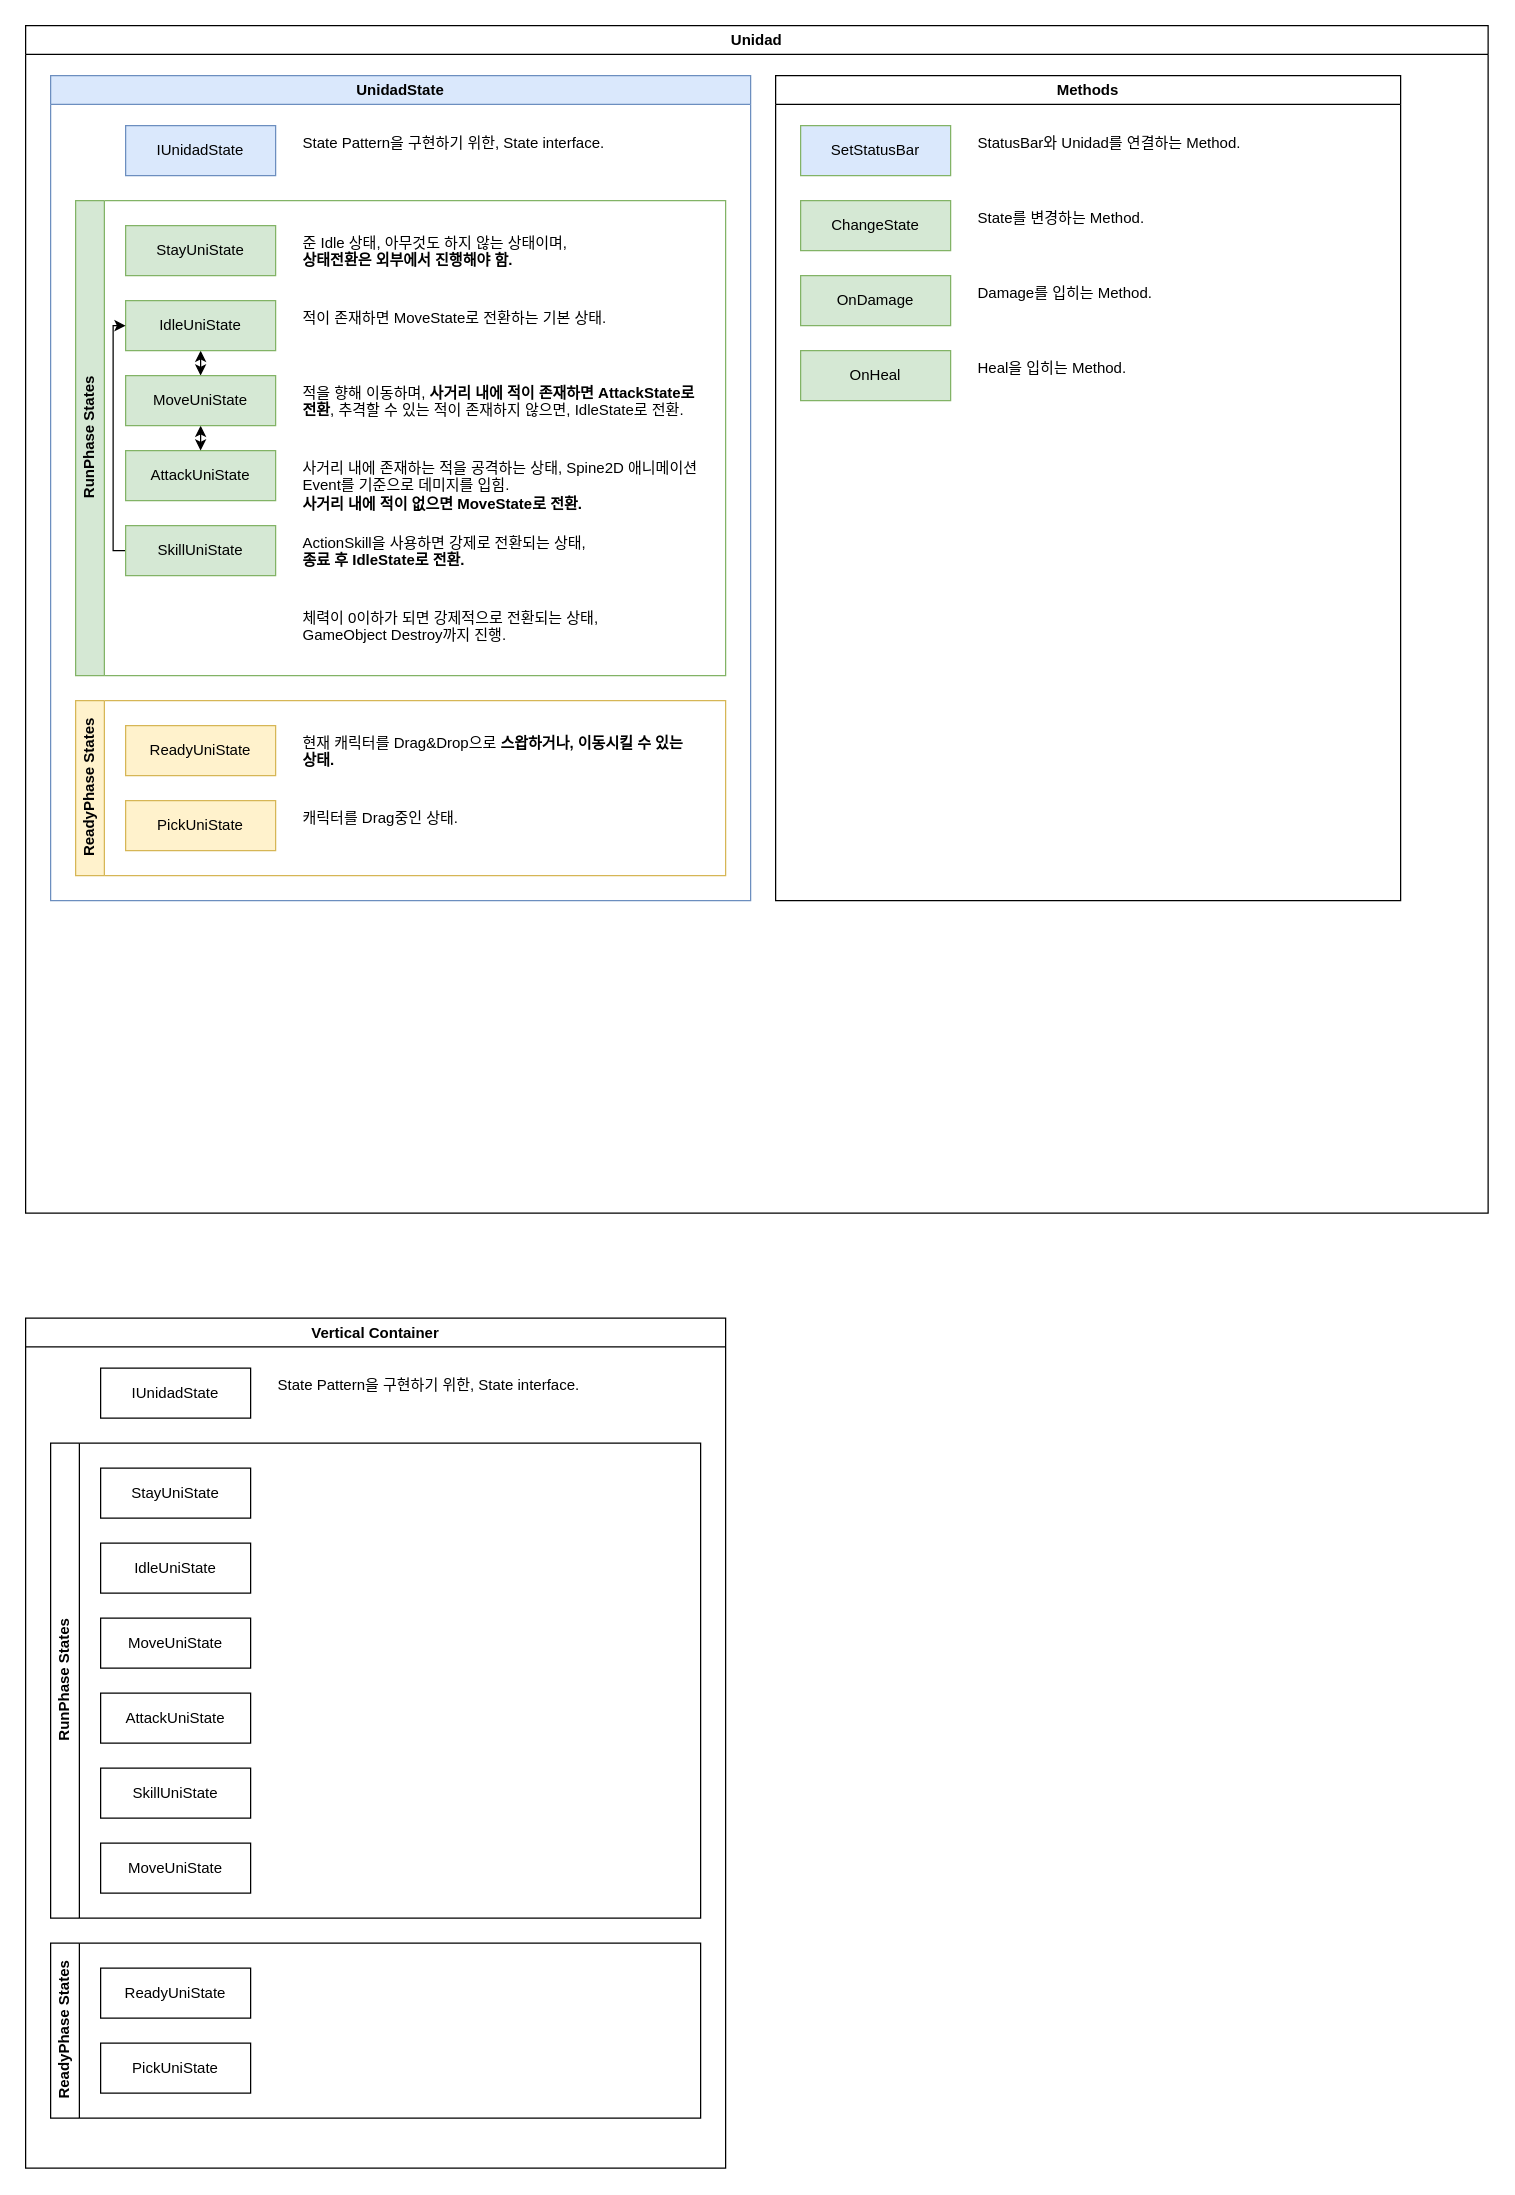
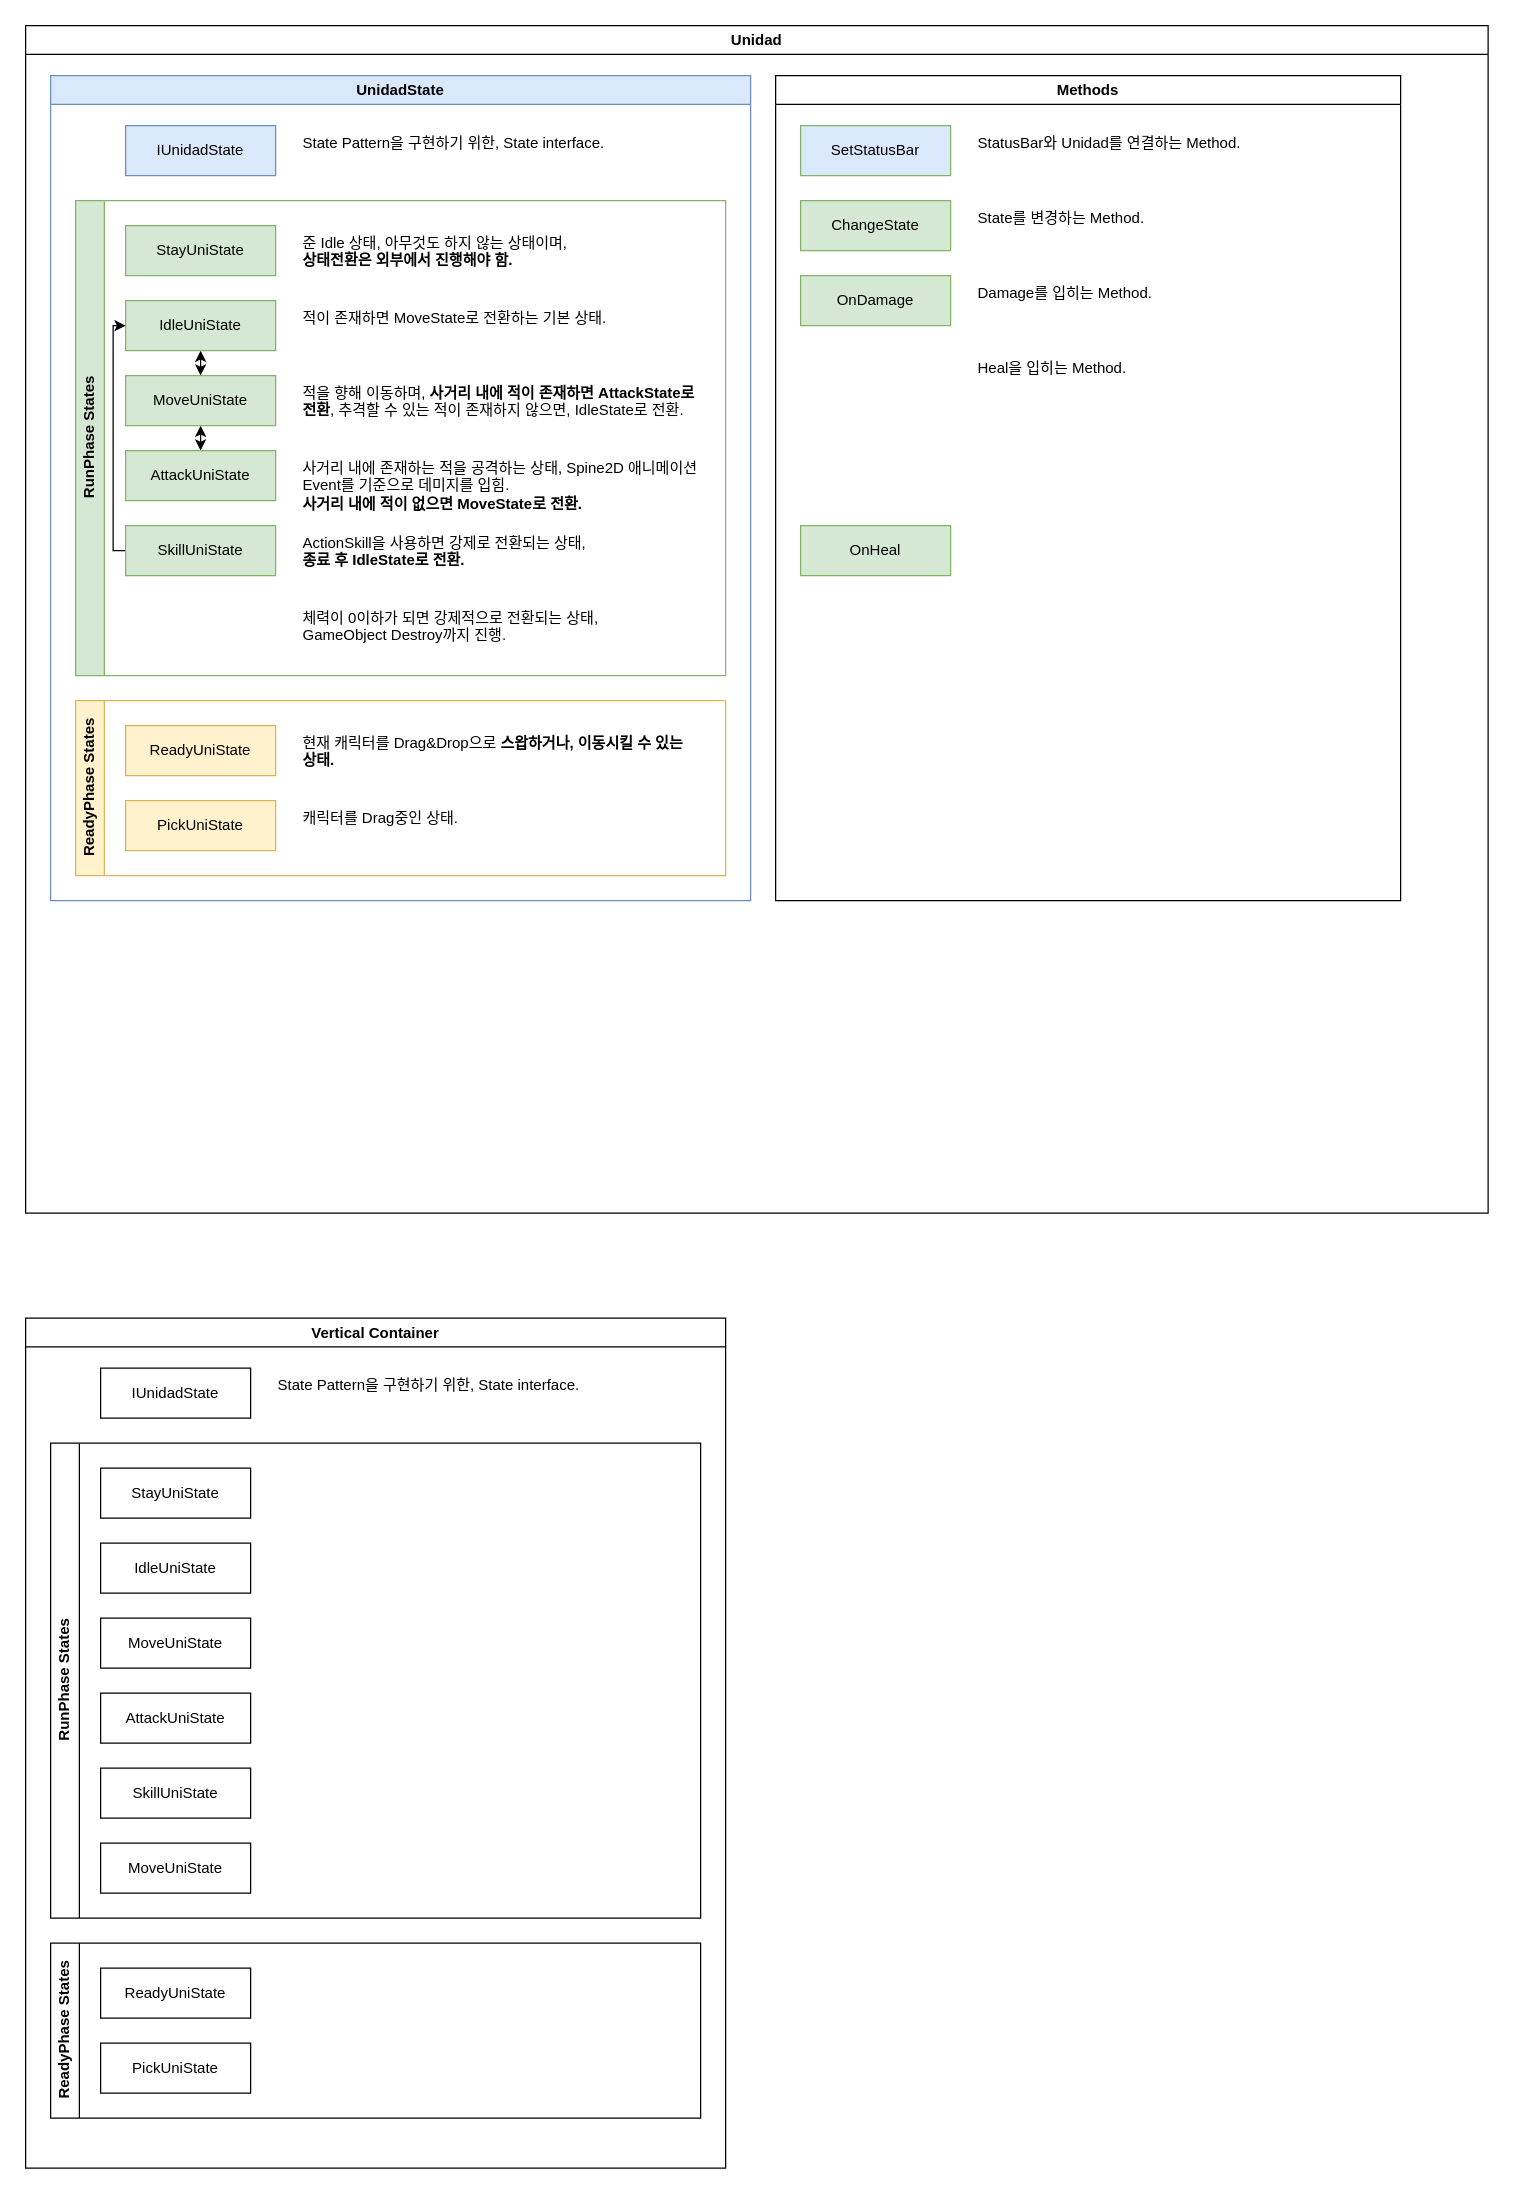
(876, 376) -> (876, 551)
